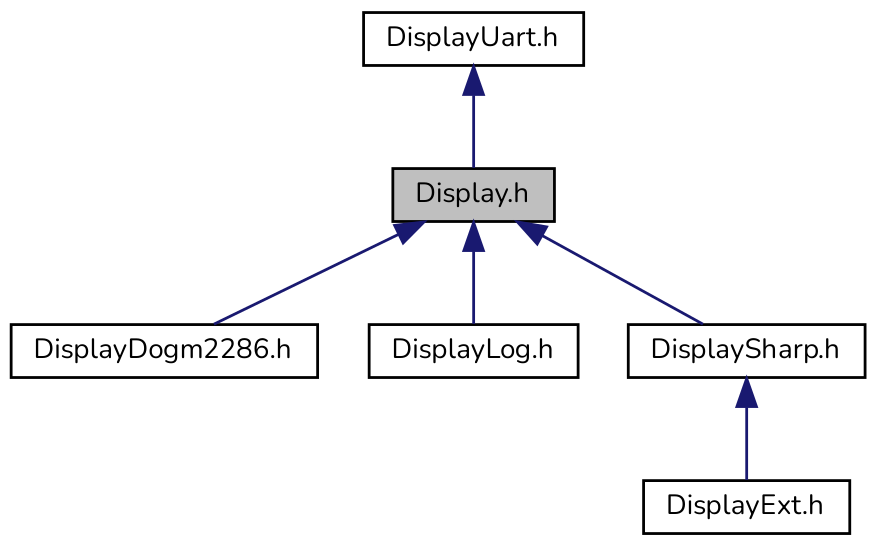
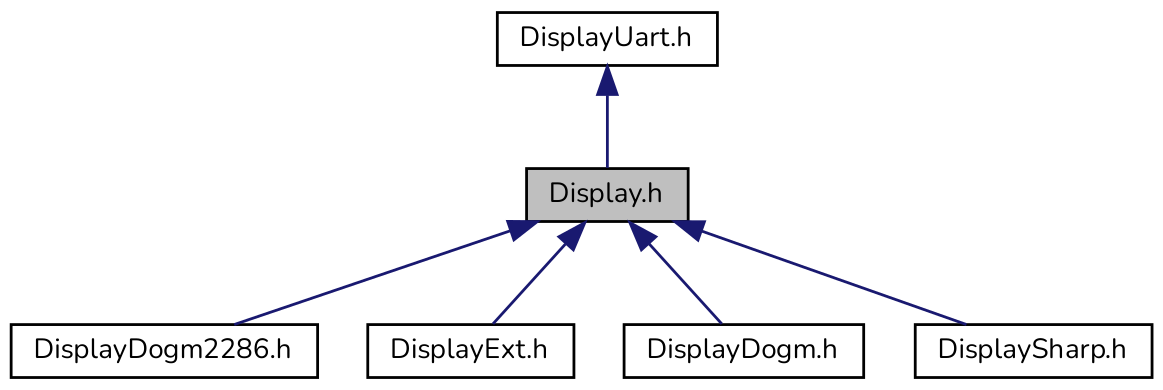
(474, 351) -> (744, 351)
(747, 444) -> (529, 284)
